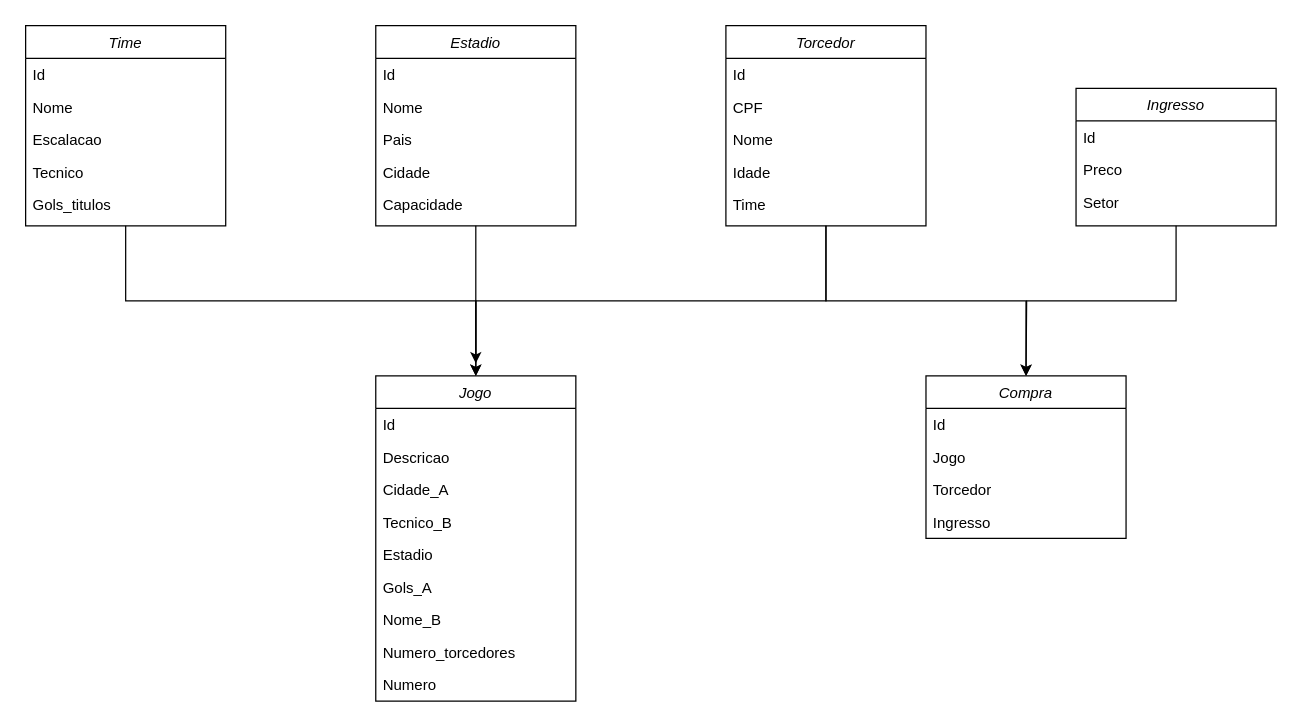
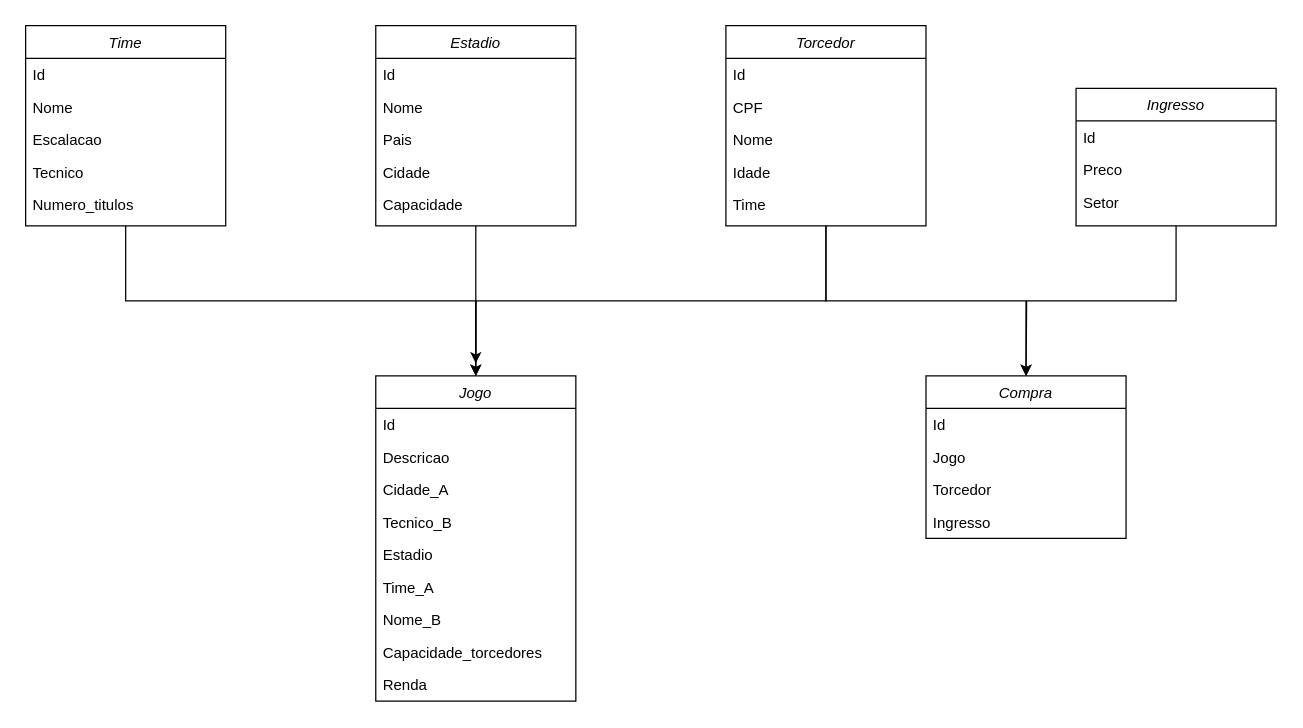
(77, 205) -> (87, 205)
(406, 588) -> (406, 588)
(454, 653) -> (469, 653)
(408, 685) -> (404, 685)
